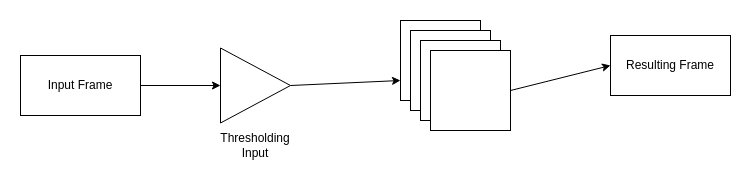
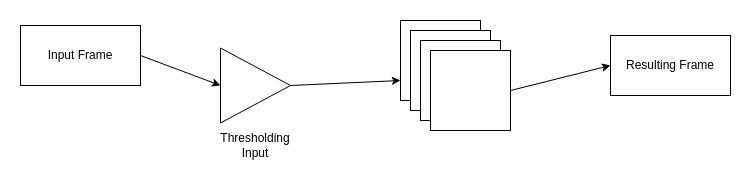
(81, 86) -> (81, 56)
